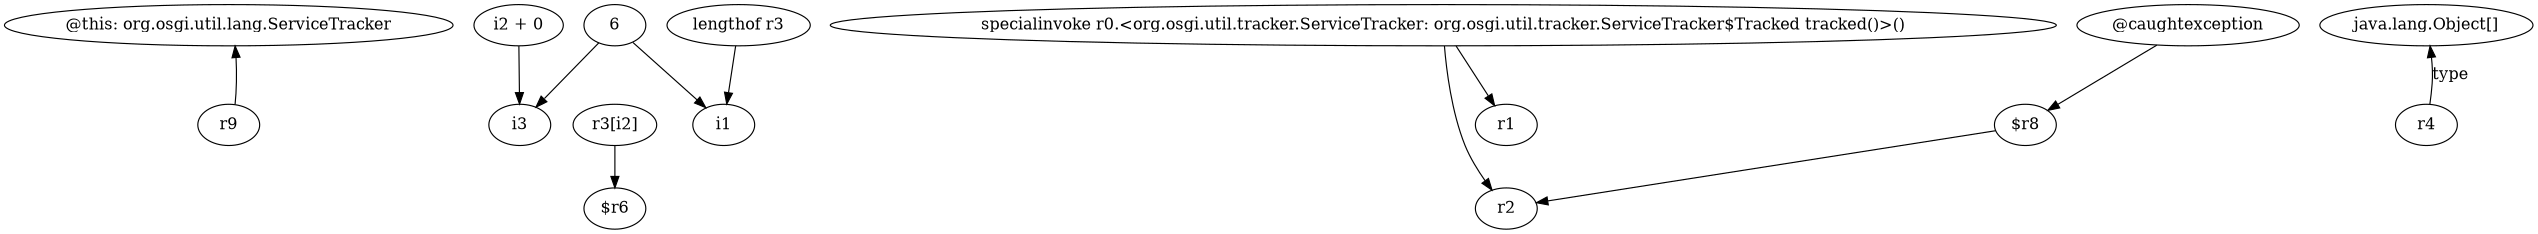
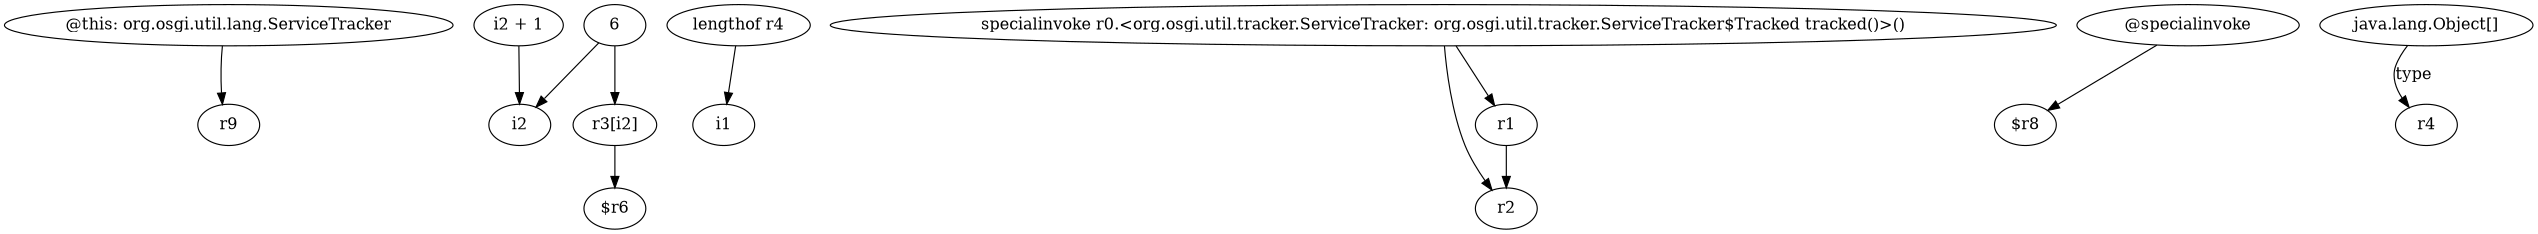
(519, 25) -> (519, 25)
(739, 25) -> (739, 25)
(2188, 25) -> (2188, 25)
(665, 71) -> (615, 69)
(236, 81) -> (221, 69)
(2432, 81) -> (2394, 71)
(520, 125) -> (520, 125)
(1772, 166) -> (1506, 161)
